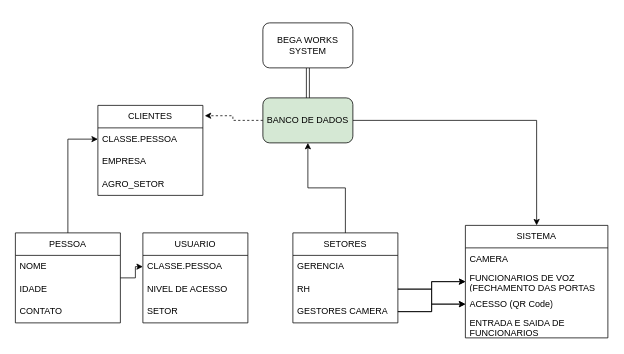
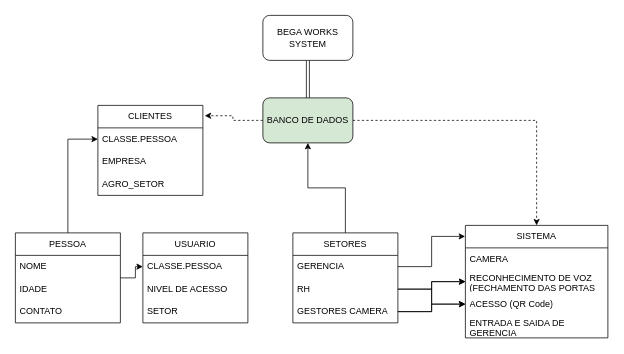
(308, 45) -> (308, 38)
(494, 120) -> (494, 120)
none -> (432, 254)
(537, 282) -> (537, 282)
(537, 327) -> (533, 327)
